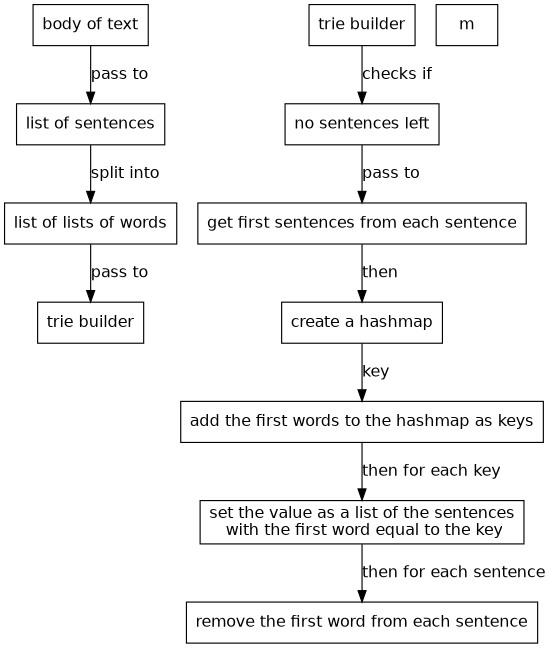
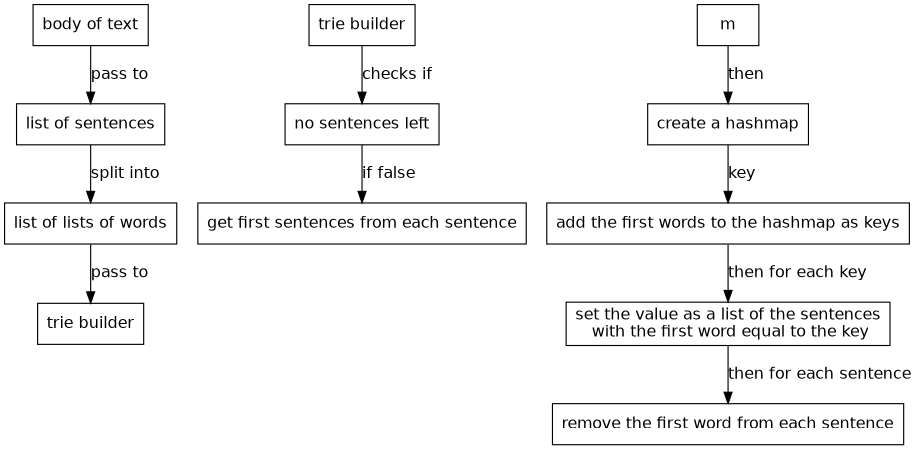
(391, 174) -> (389, 174)
(362, 267) -> (728, 69)
